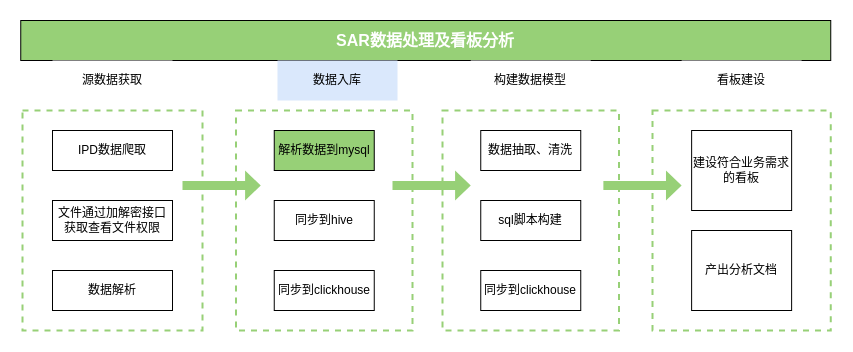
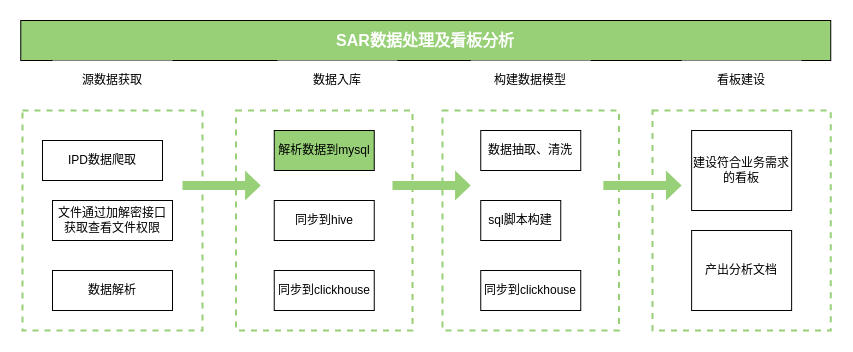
(338, 81) -> (338, 81)
(113, 151) -> (103, 161)
(531, 221) -> (521, 221)
